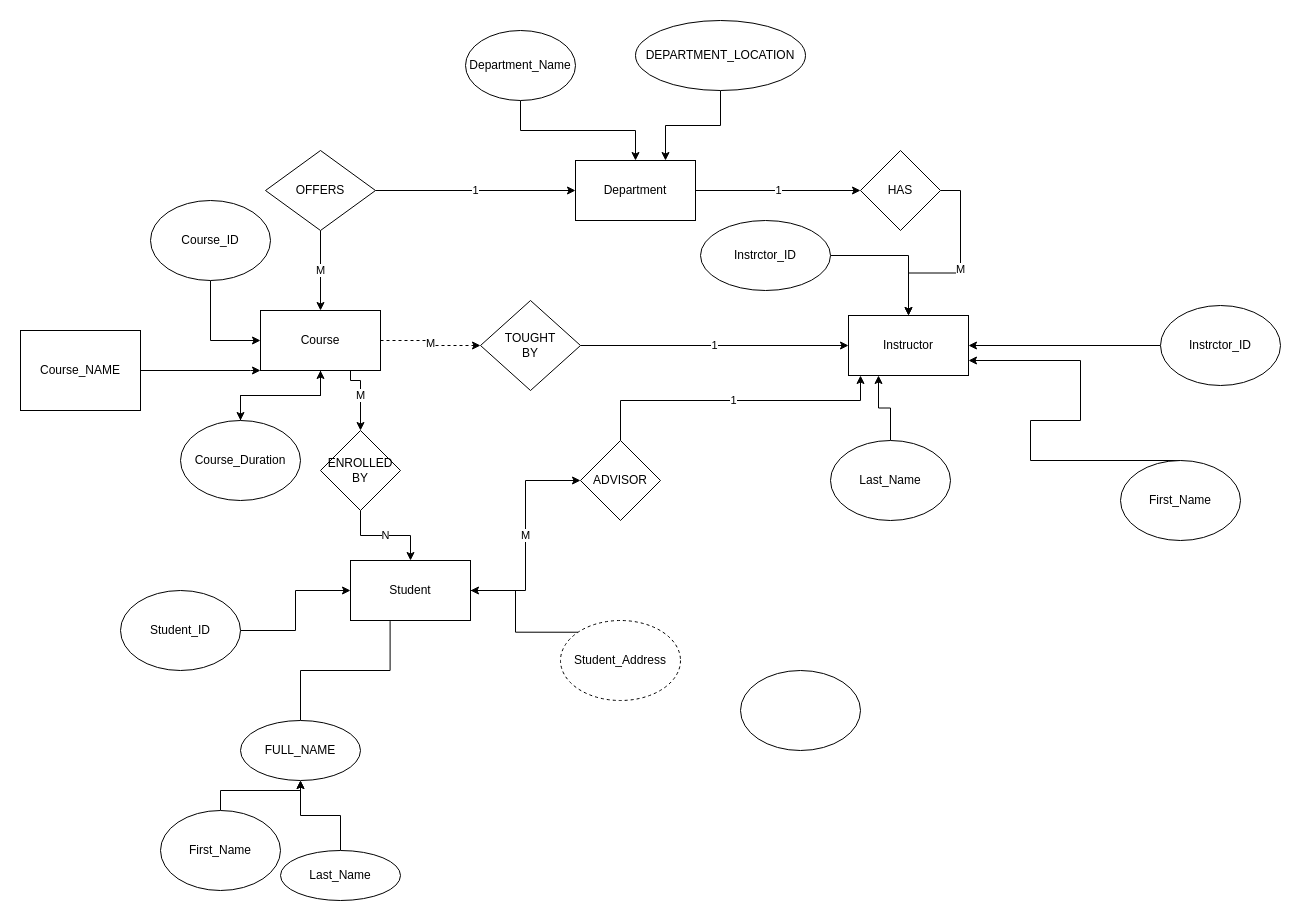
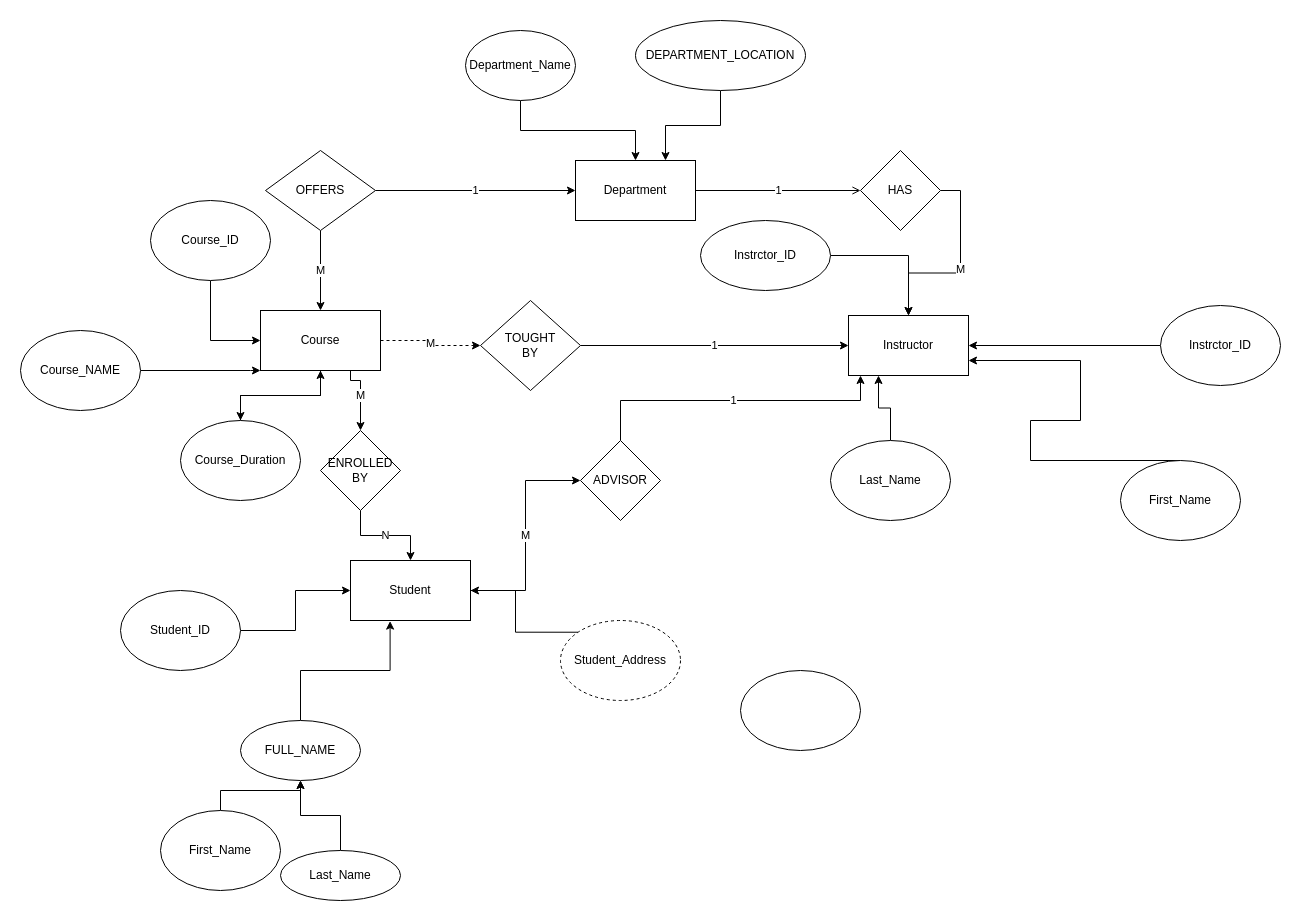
(852, 191) -> (854, 191)
(81, 371) -> (81, 371)
(390, 626) -> (390, 629)
